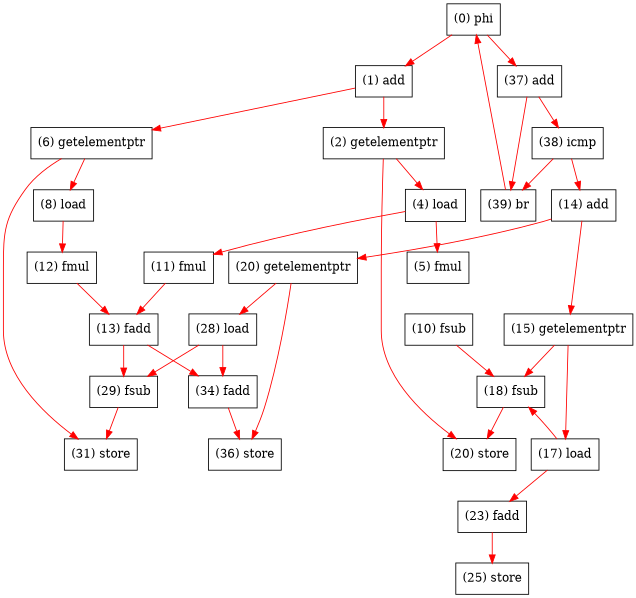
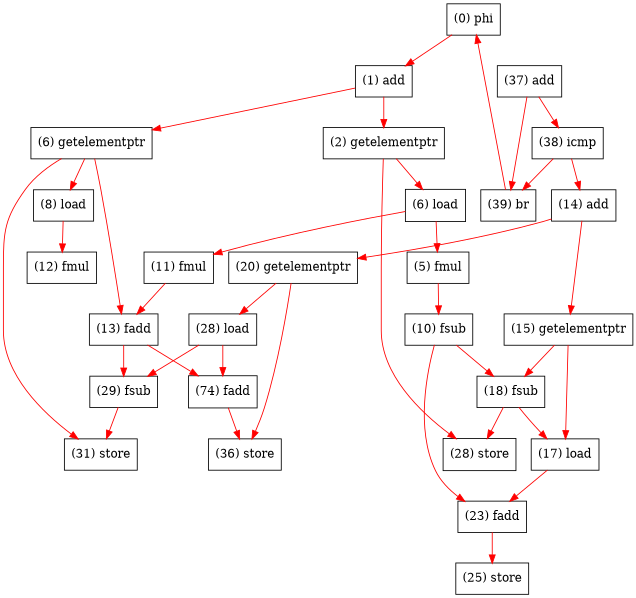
(499, 47) -> none
(435, 205) -> (435, 205)
none -> (438, 294)
(90, 296) -> (108, 232)
(223, 392) -> (223, 392)
none -> (425, 425)
(546, 426) -> (530, 420)
(480, 455) -> (480, 455)
